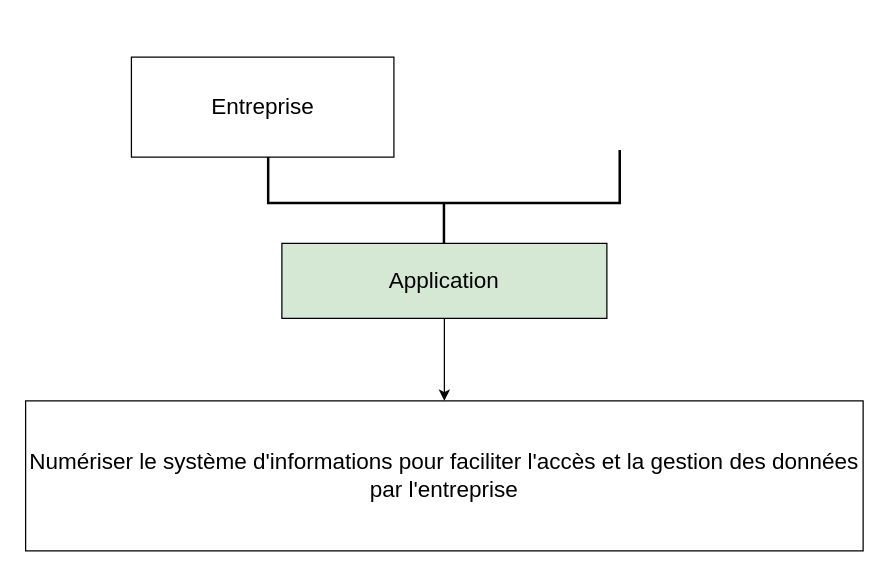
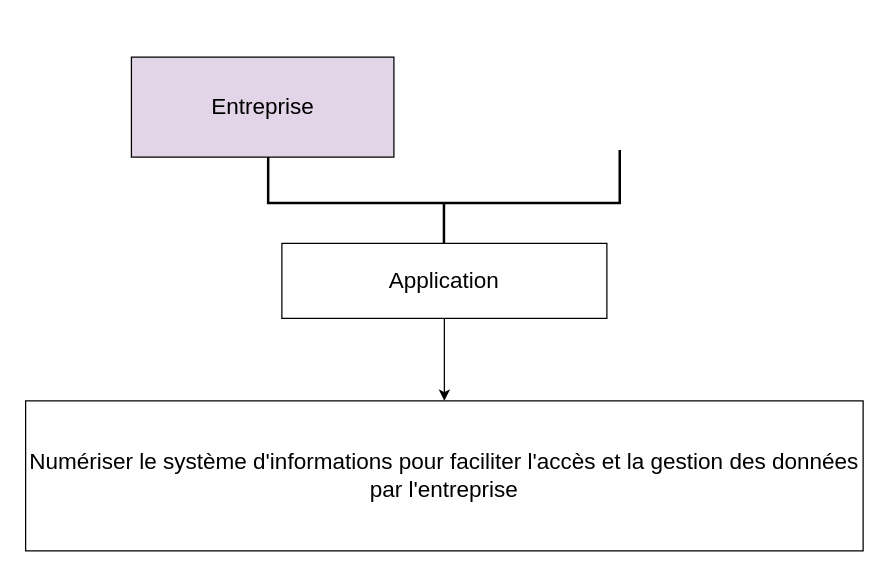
(263, 107) -> (263, 107)
(444, 281) -> (444, 281)
